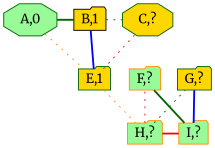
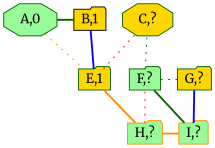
(114, 20) -> (146, 52)
(145, 79) -> (145, 79)
(174, 102) -> (169, 79)
(120, 107) -> (120, 107)
(171, 134) -> (171, 134)
